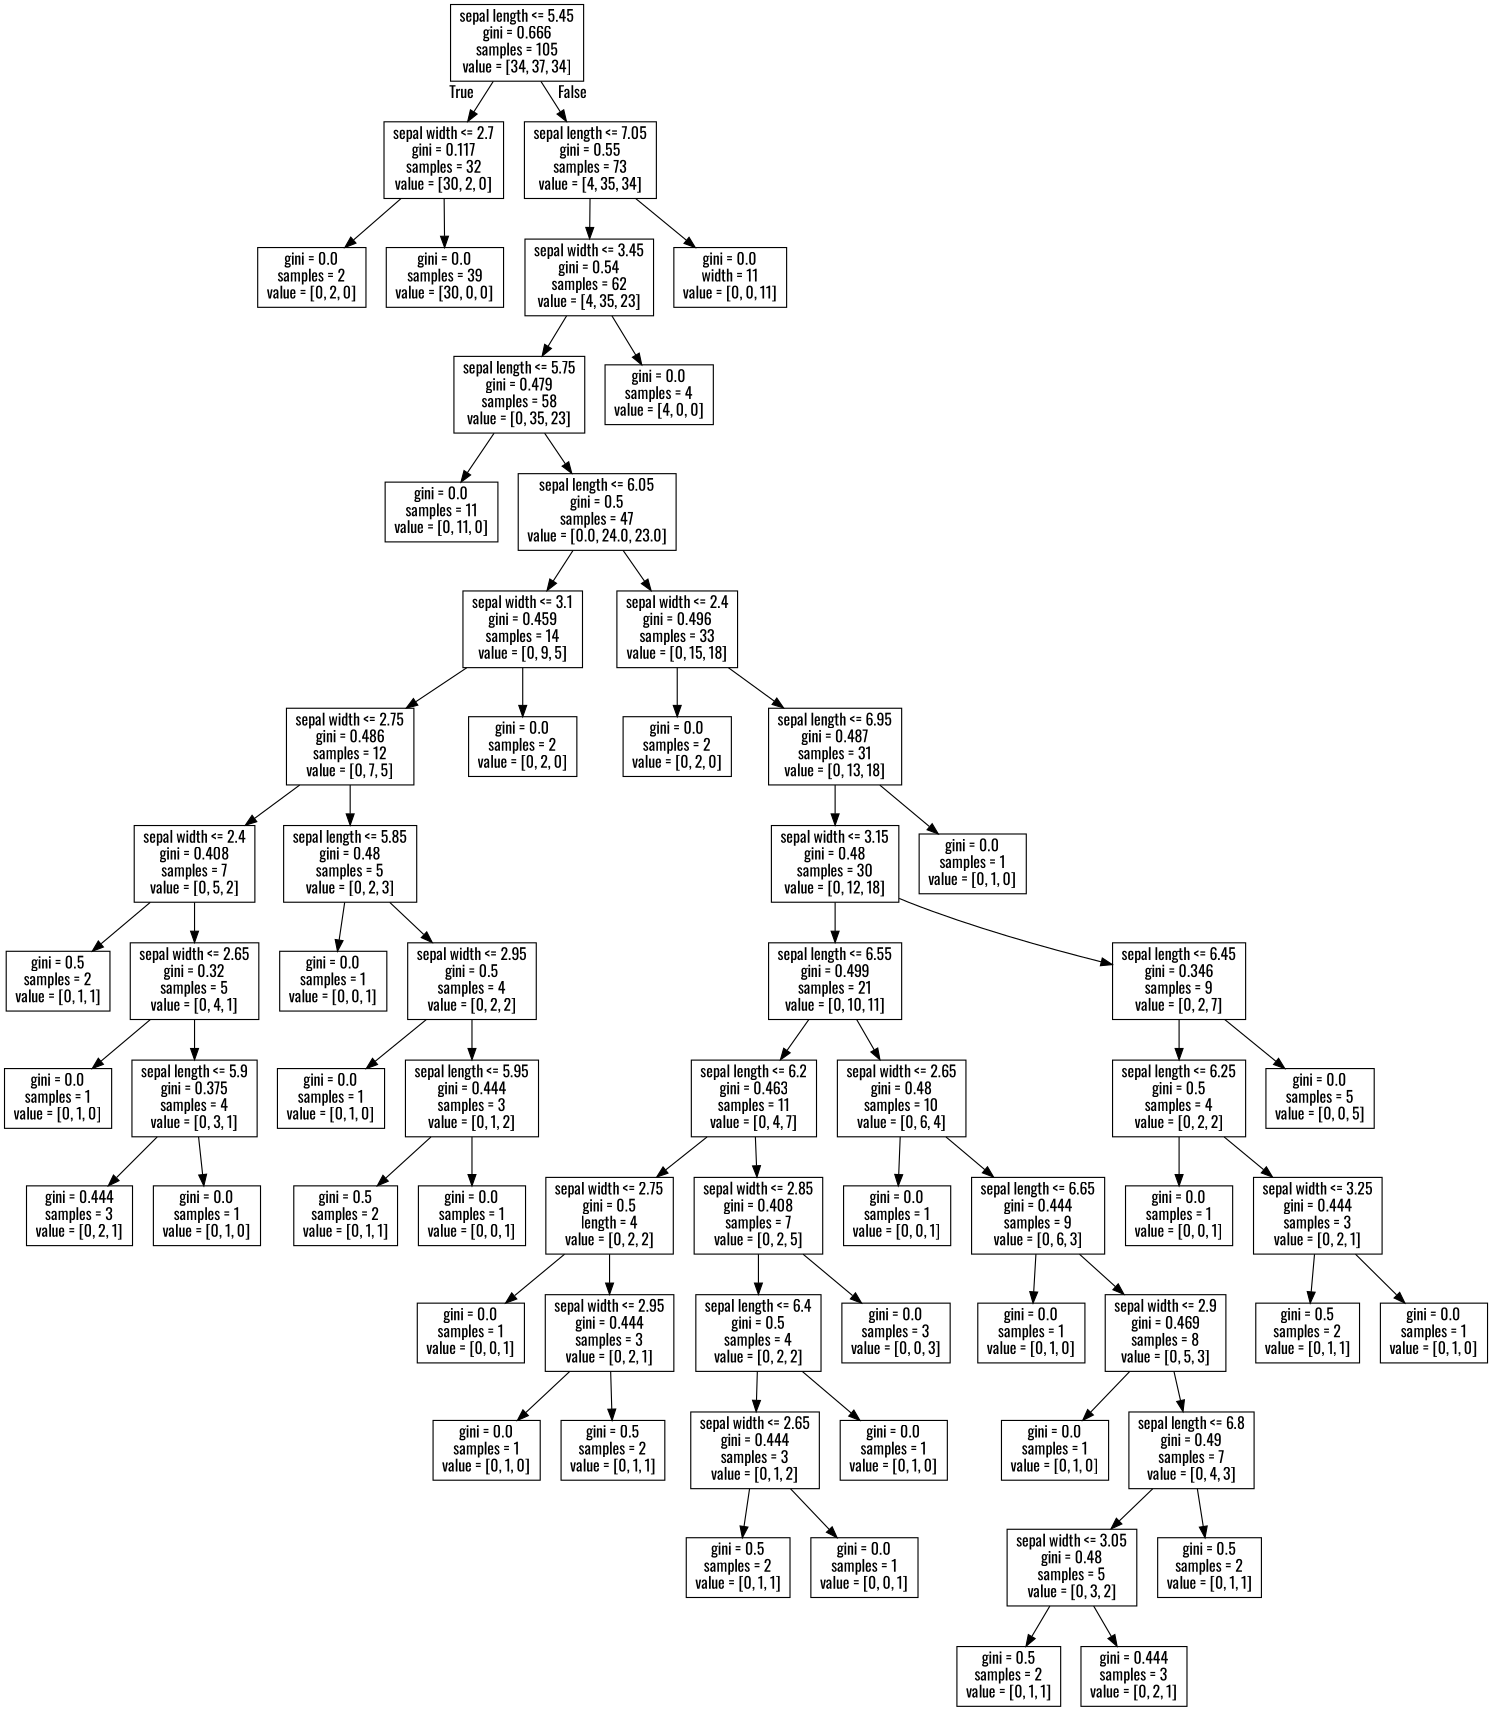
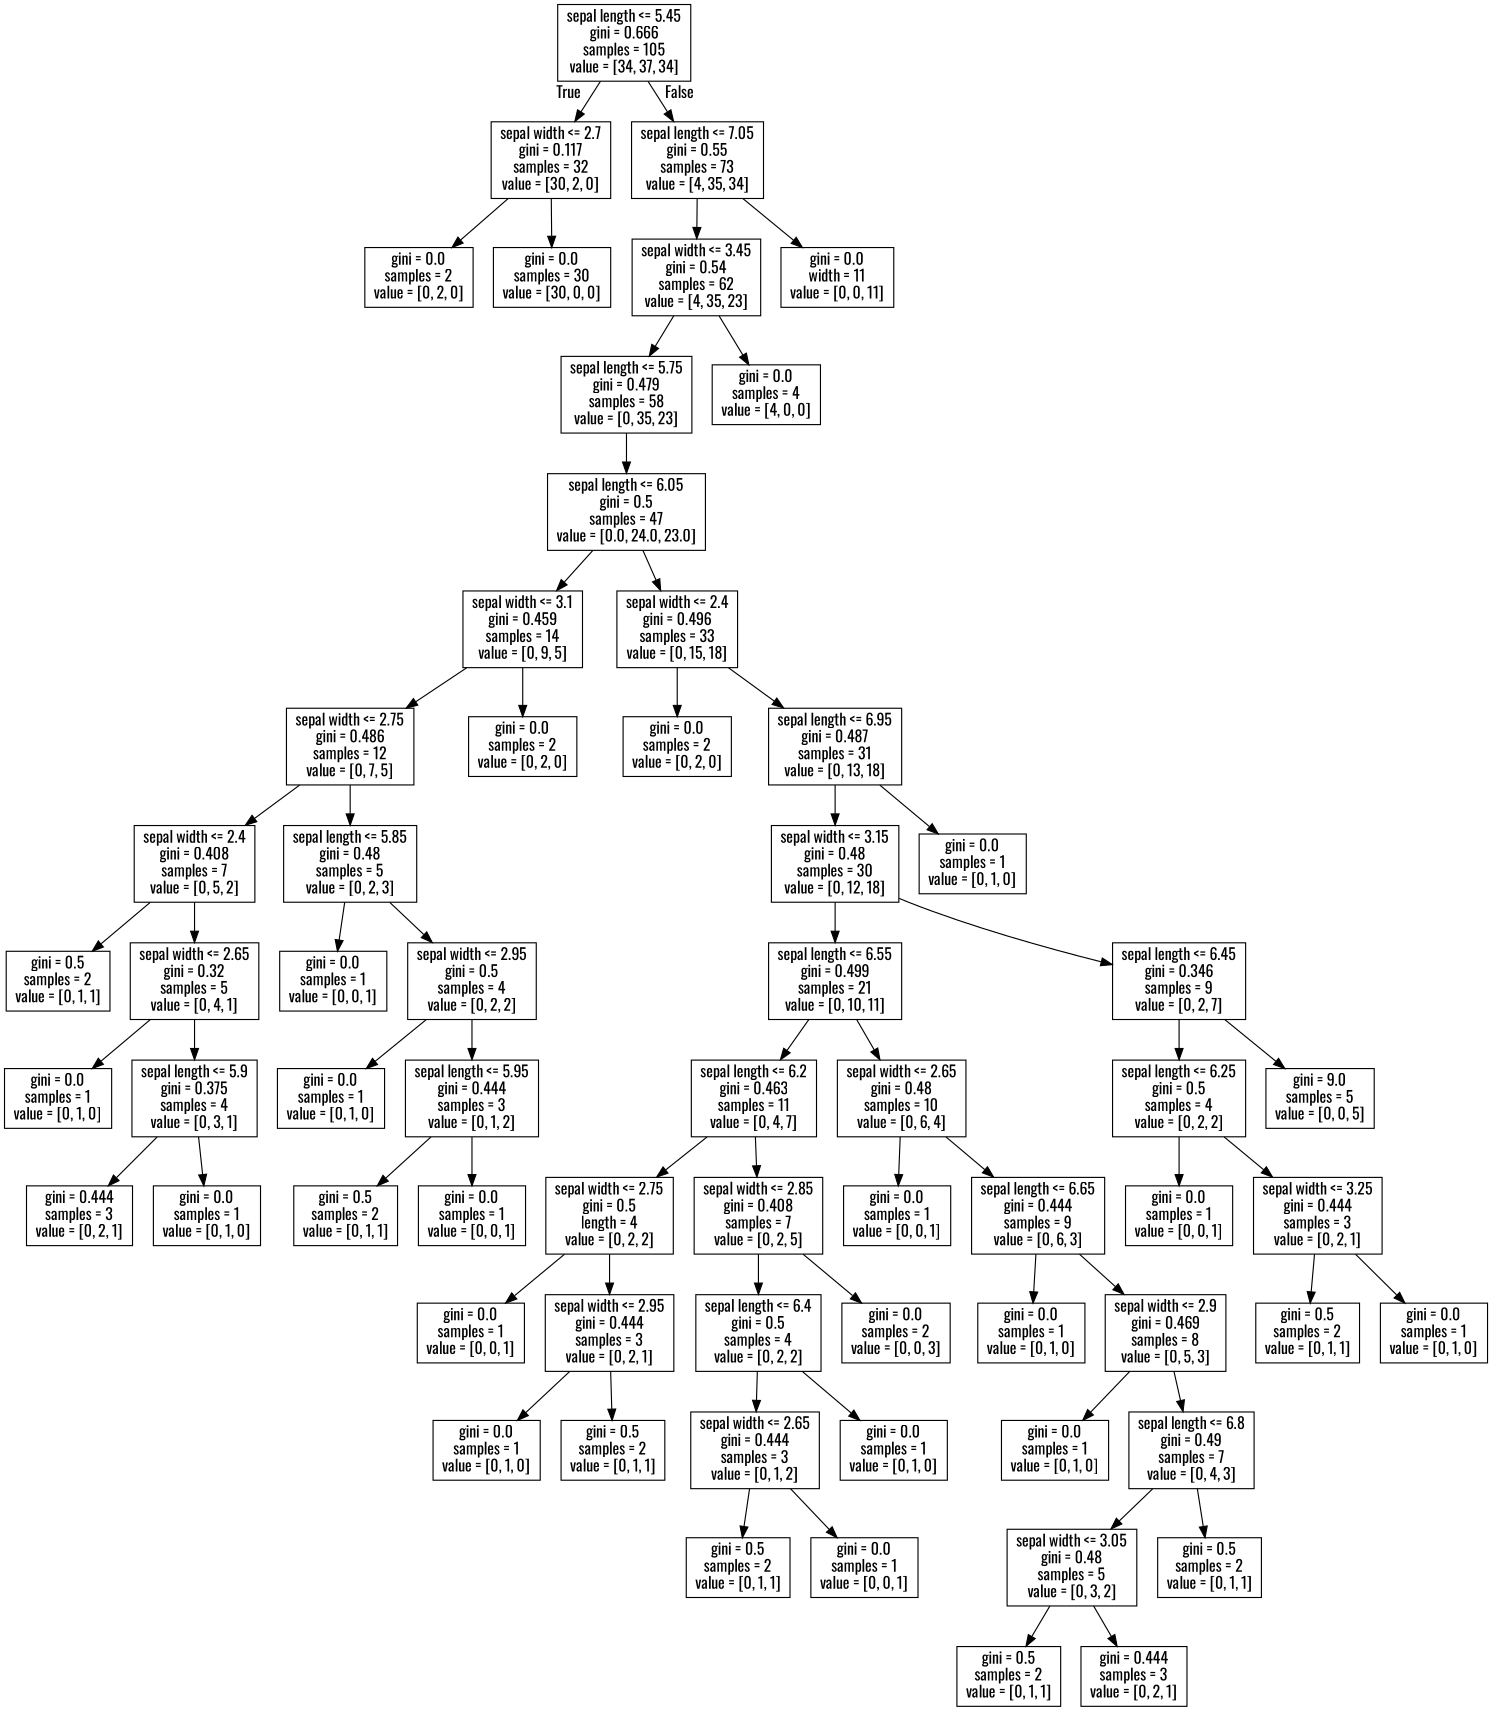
(445, 277) -> (552, 277)
(442, 512) -> none
(1320, 1098) -> (1320, 1098)
(896, 1333) -> (896, 1333)
